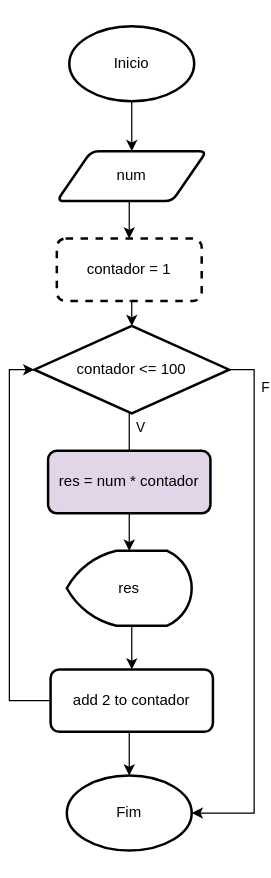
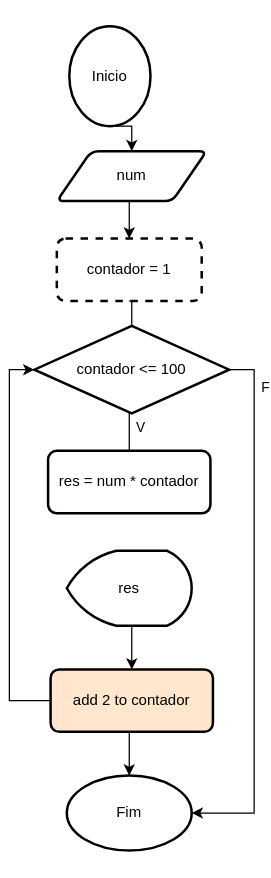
(132, 63) -> (110, 76)
(132, 316) -> (132, 319)
(129, 482) -> (129, 482)
(129, 527) -> none
(132, 701) -> (132, 701)
